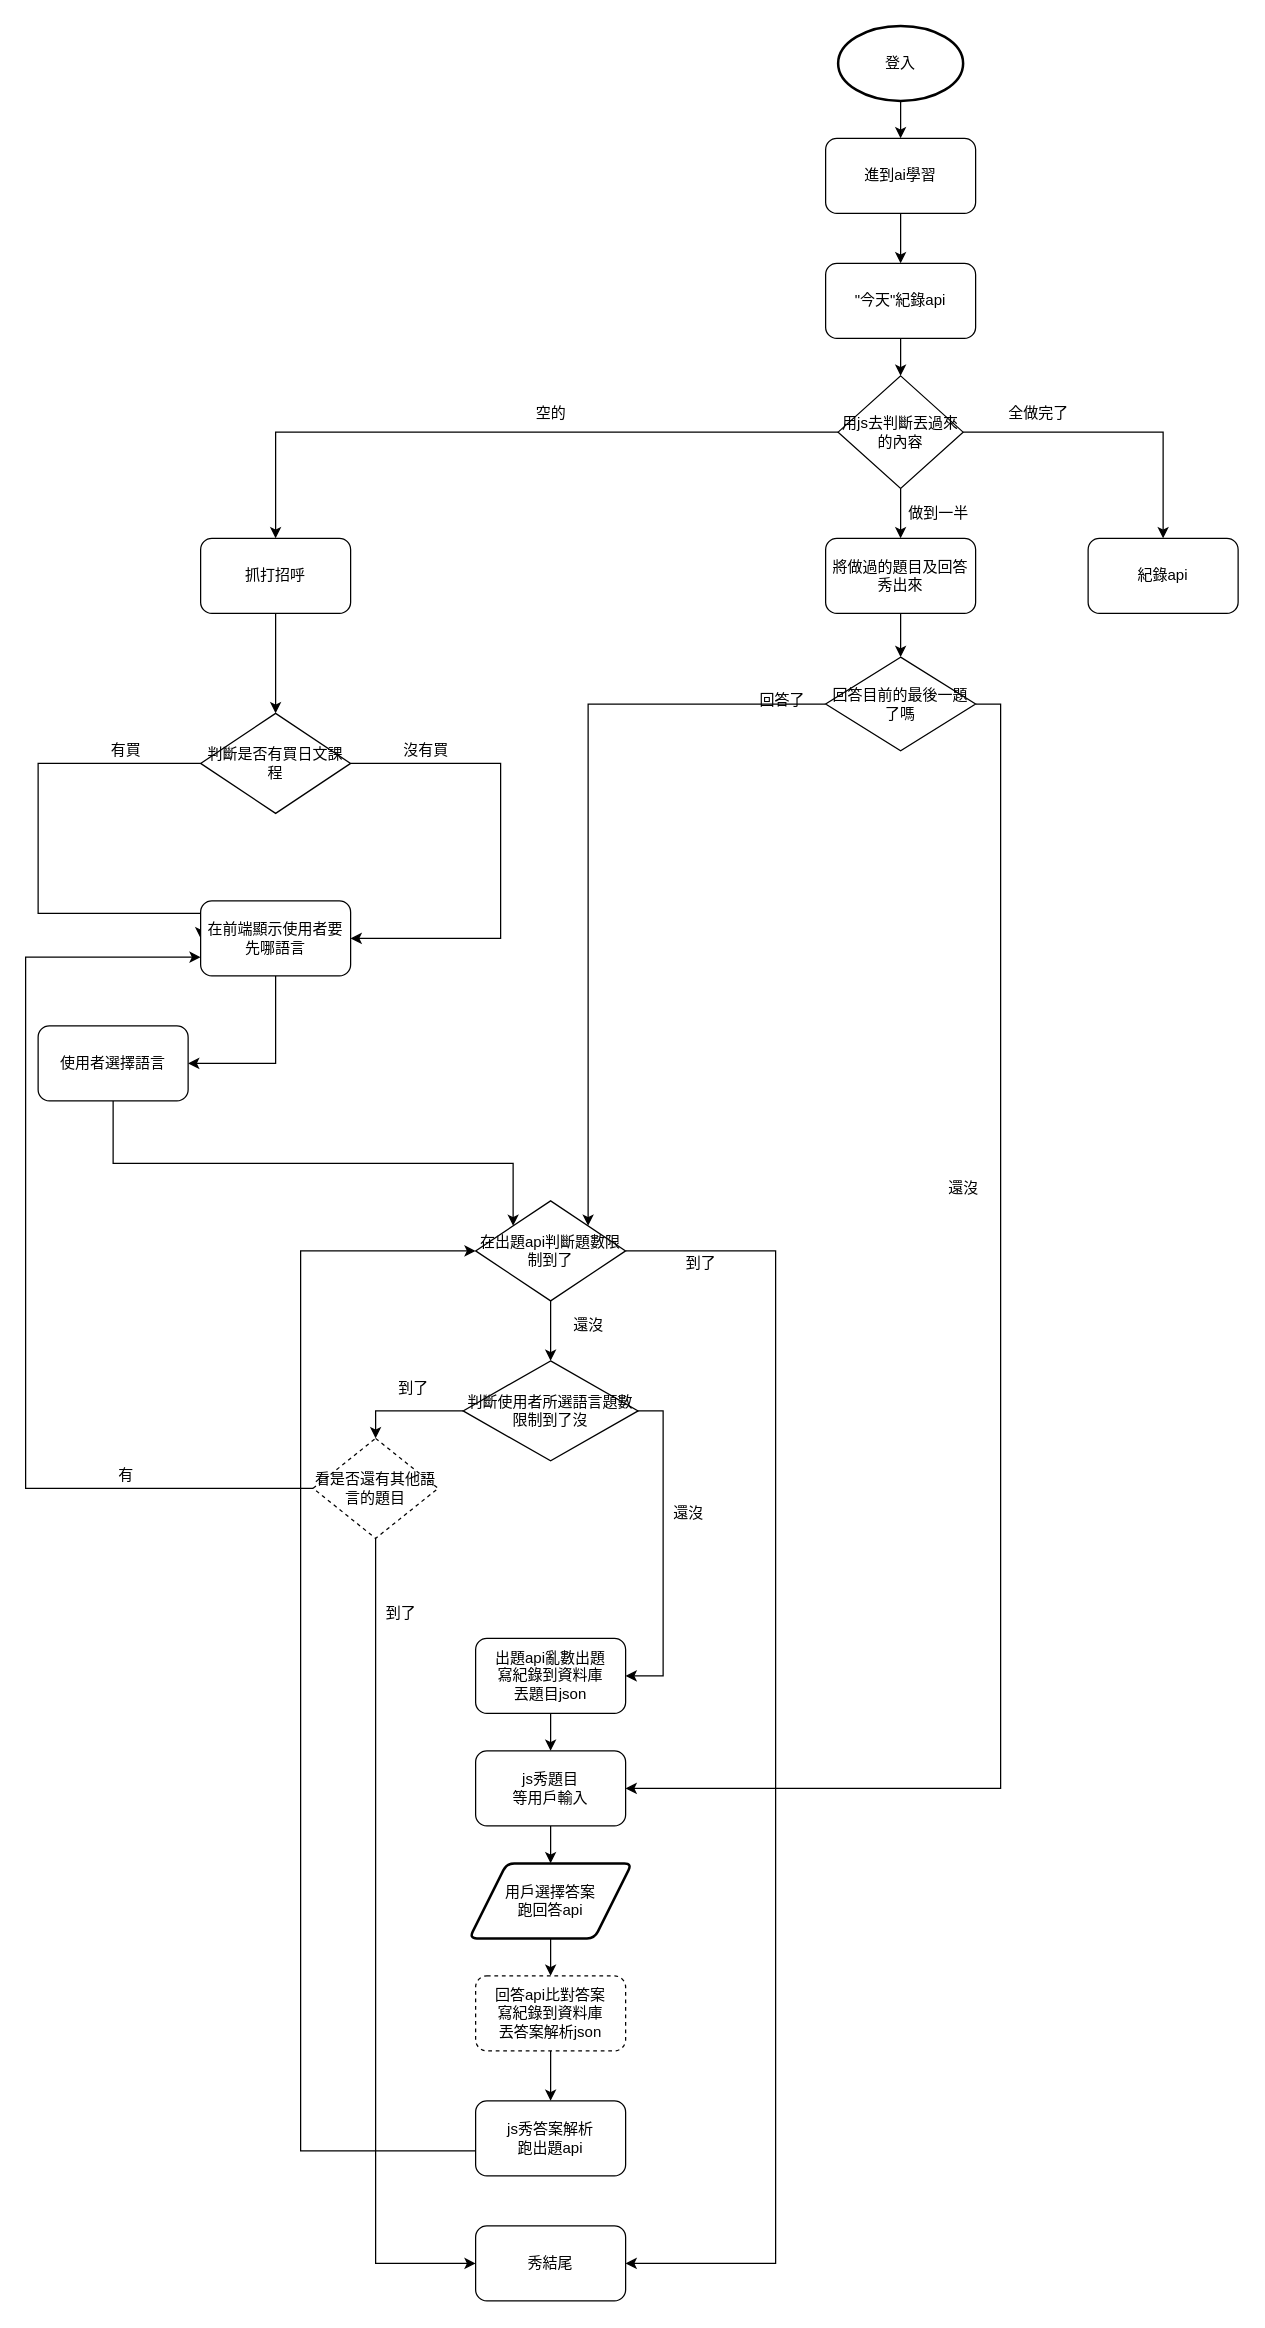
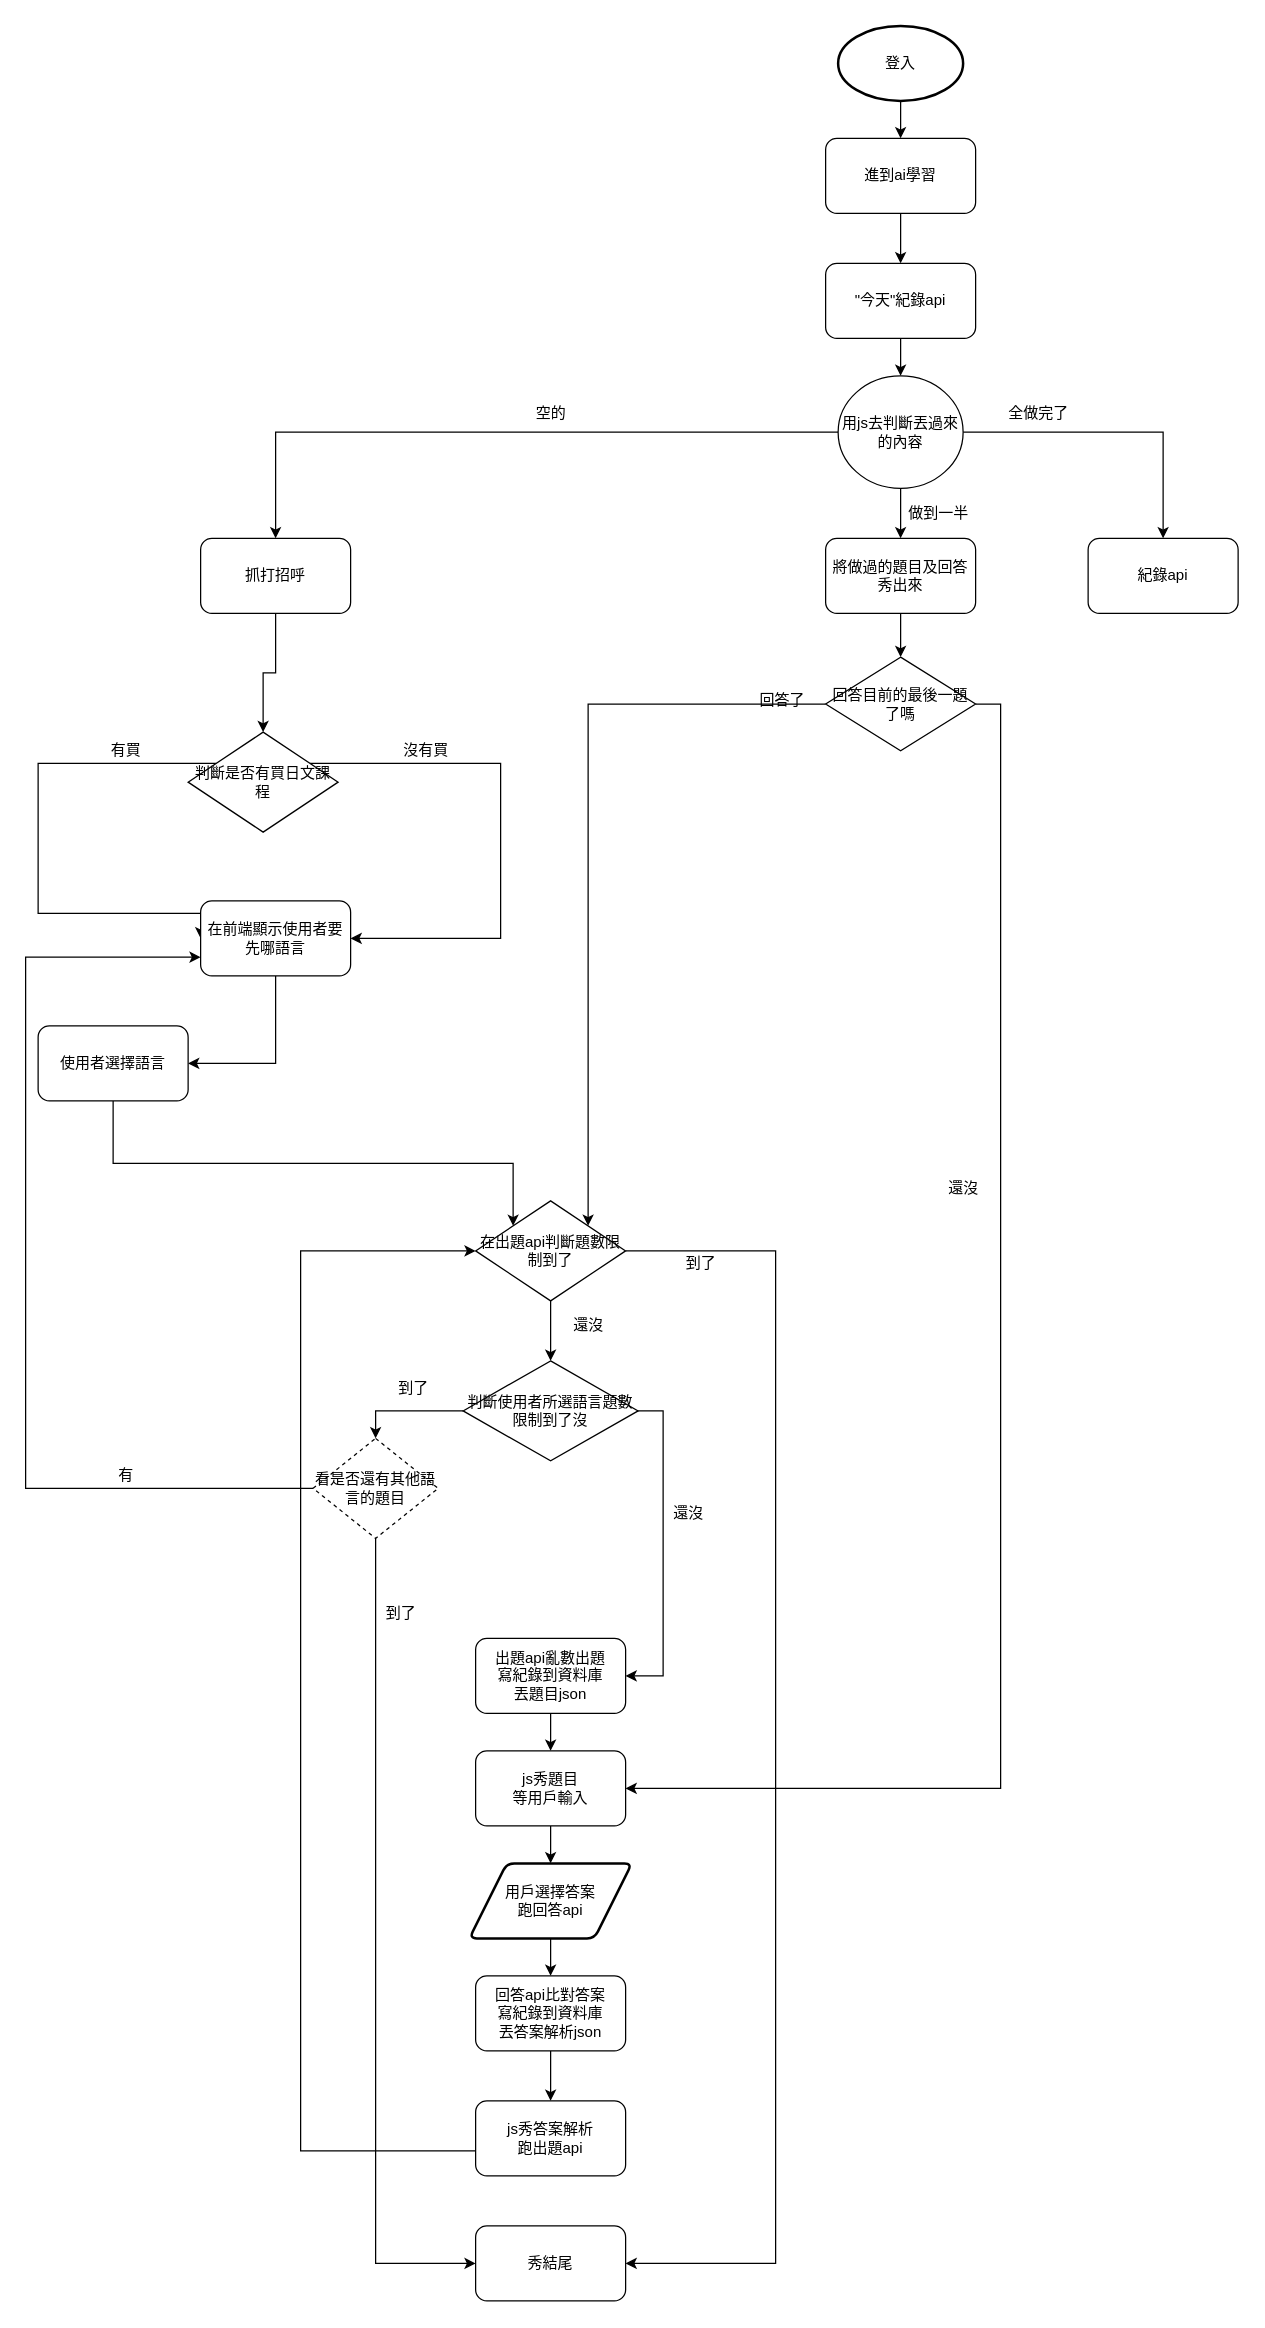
(901, 432) -> (901, 432)
(276, 763) -> (263, 782)
(551, 2013) -> (551, 2013)
